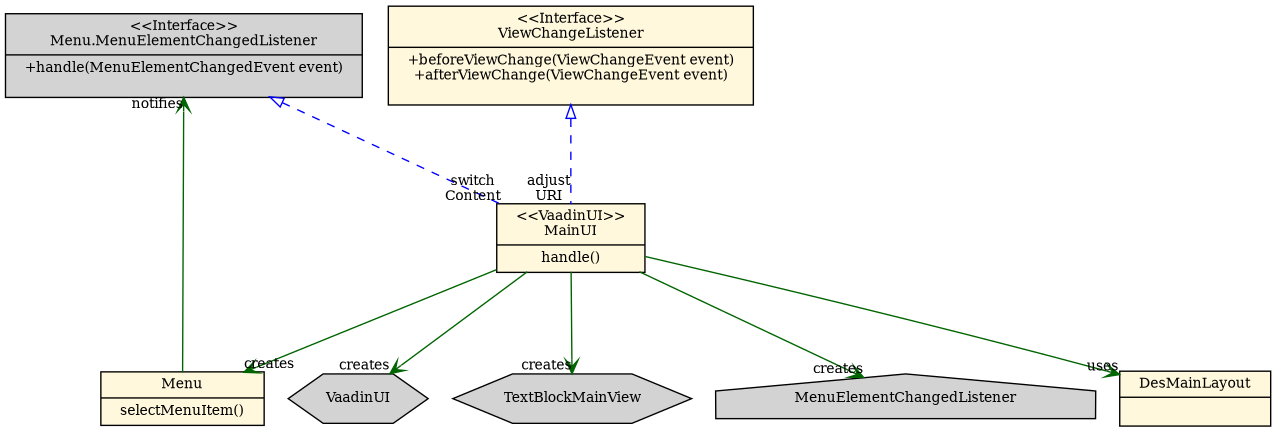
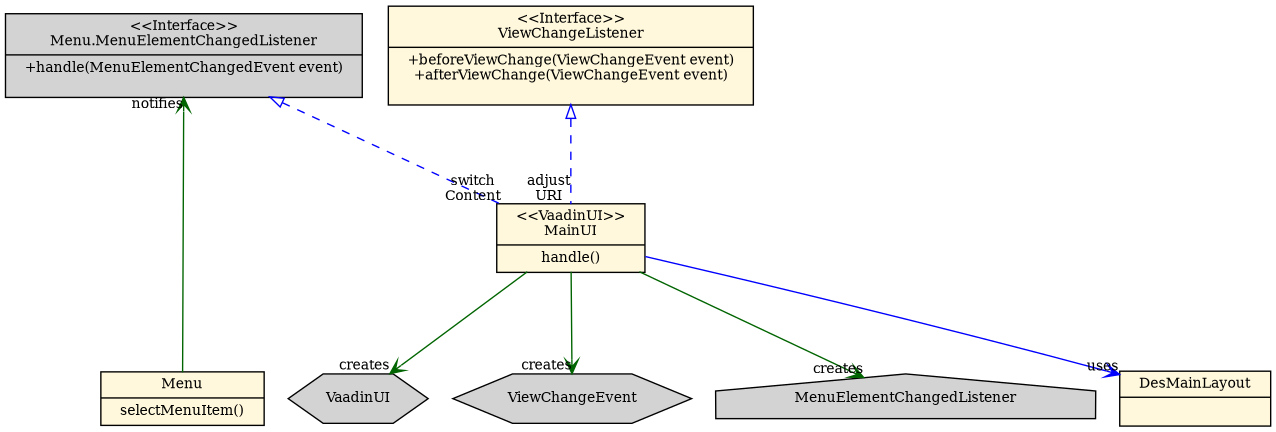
(876, 312) -> (876, 312)
(377, 318) -> none
(572, 399) -> (572, 399)
